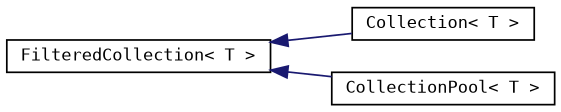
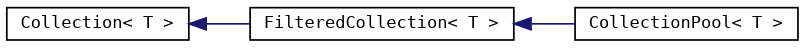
(320, 37) -> (228, 24)
